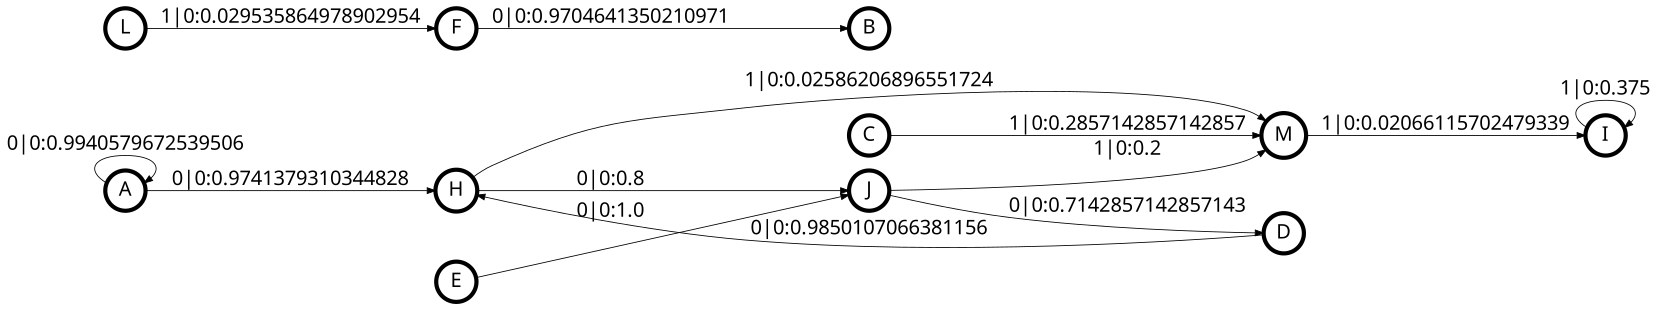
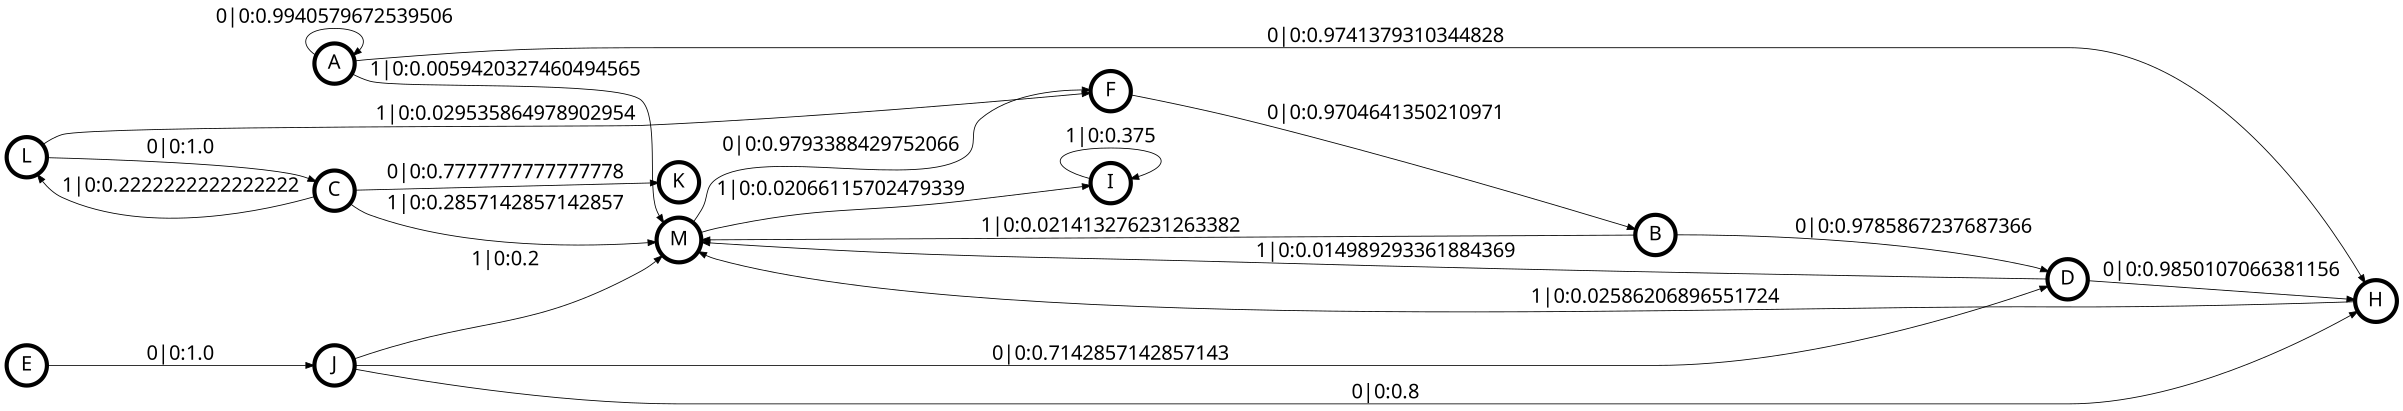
none -> (556, 87)
none -> (178, 163)
none -> (891, 170)
none -> (679, 182)
(659, 191) -> (1360, 404)
none -> (176, 218)
none -> (1173, 237)
none -> (1859, 242)
none -> (1379, 266)
